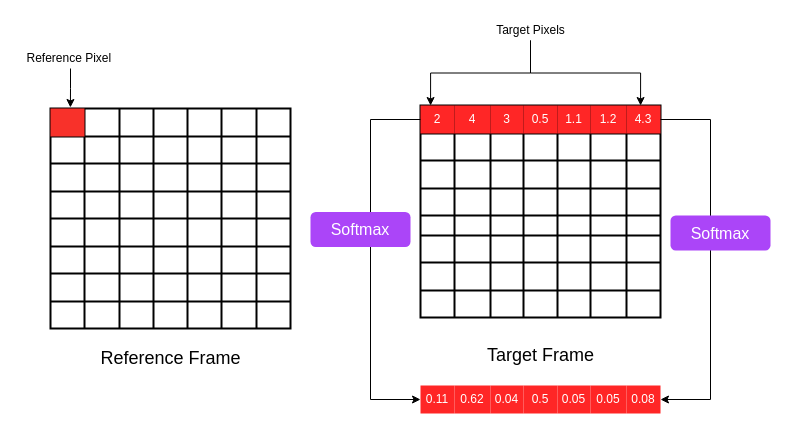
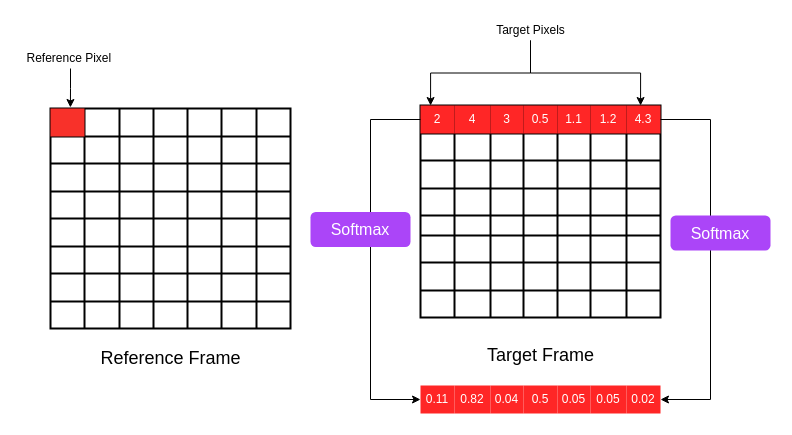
(473, 400) -> (473, 400)
(644, 400) -> (644, 400)
